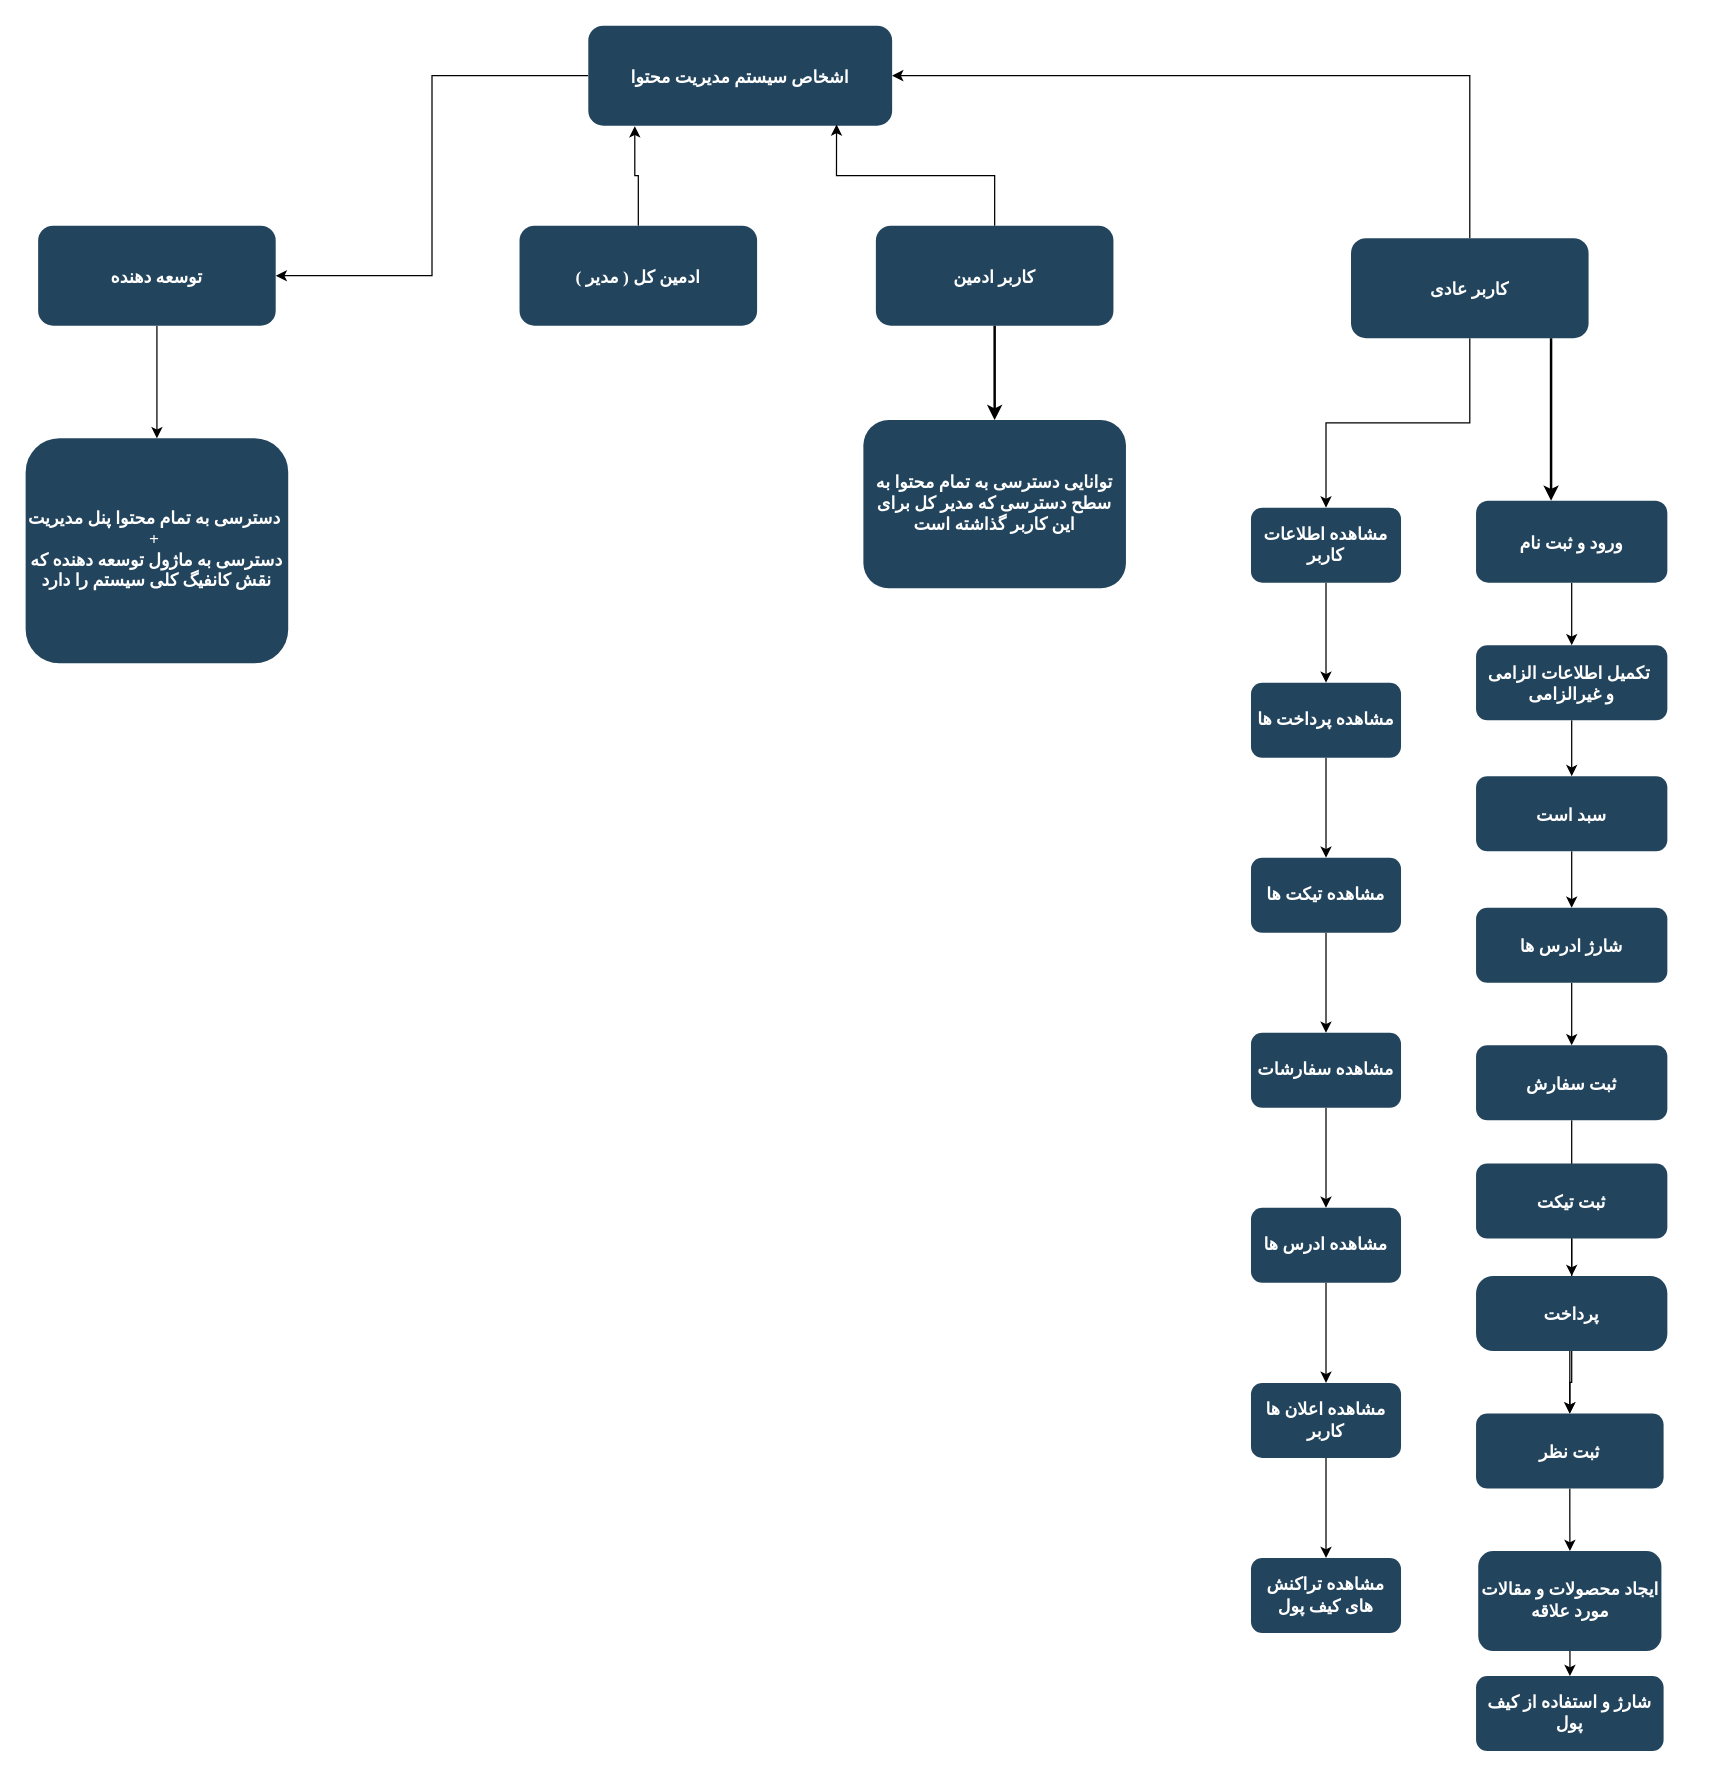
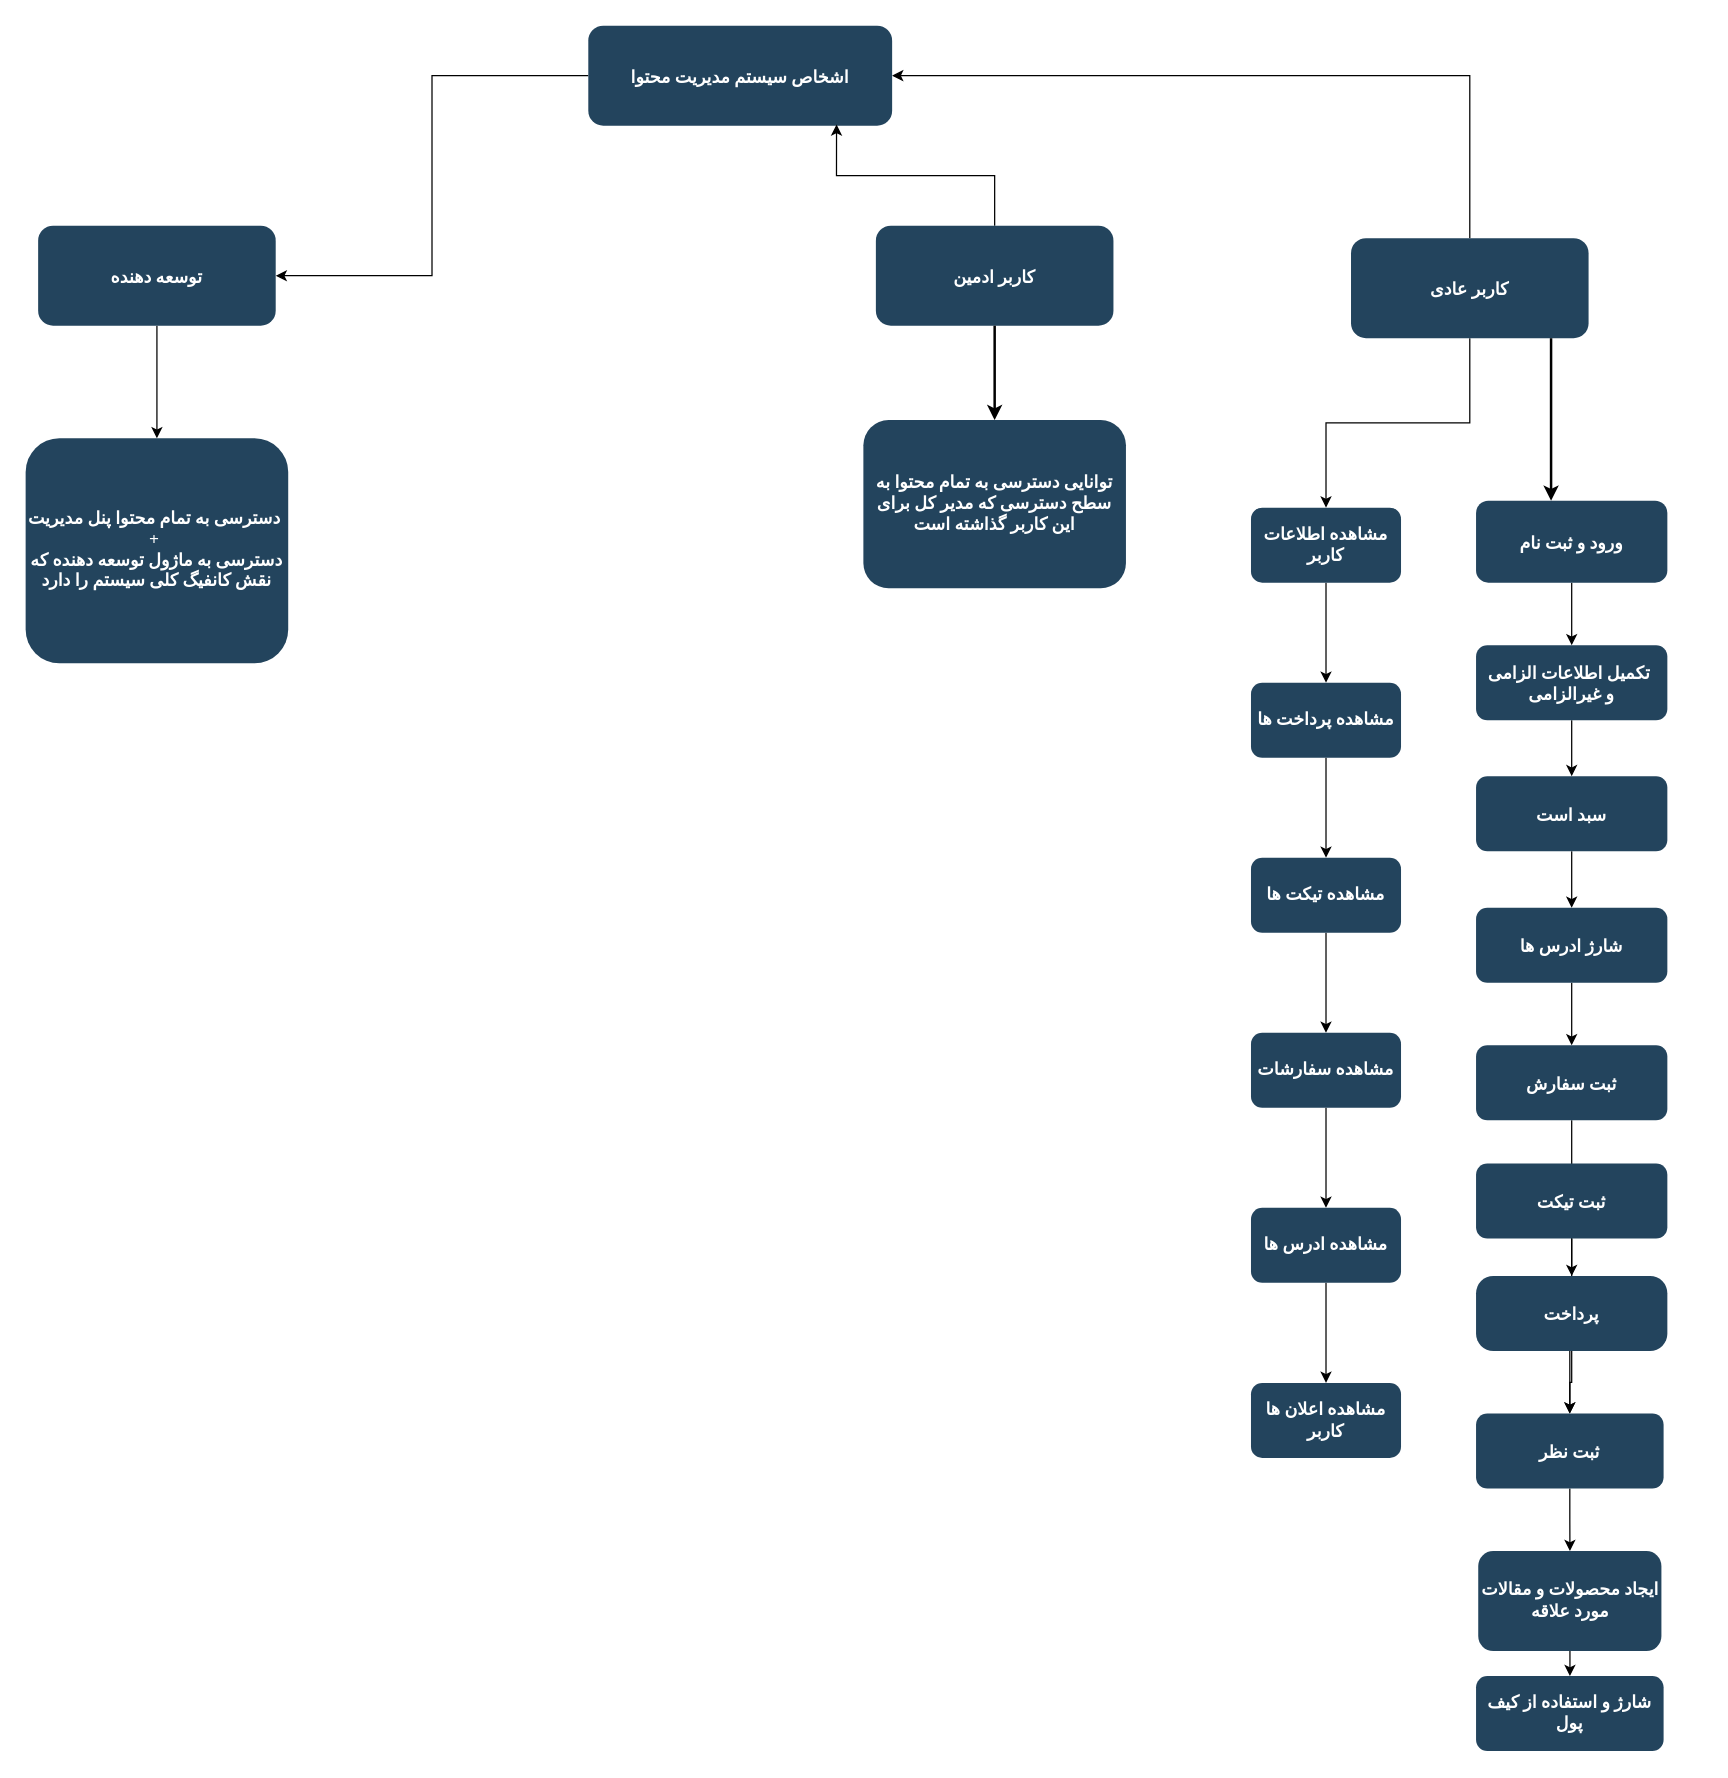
(638, 179) -> none
(638, 276) -> none
(1326, 1504) -> none
(1326, 1595) -> none
